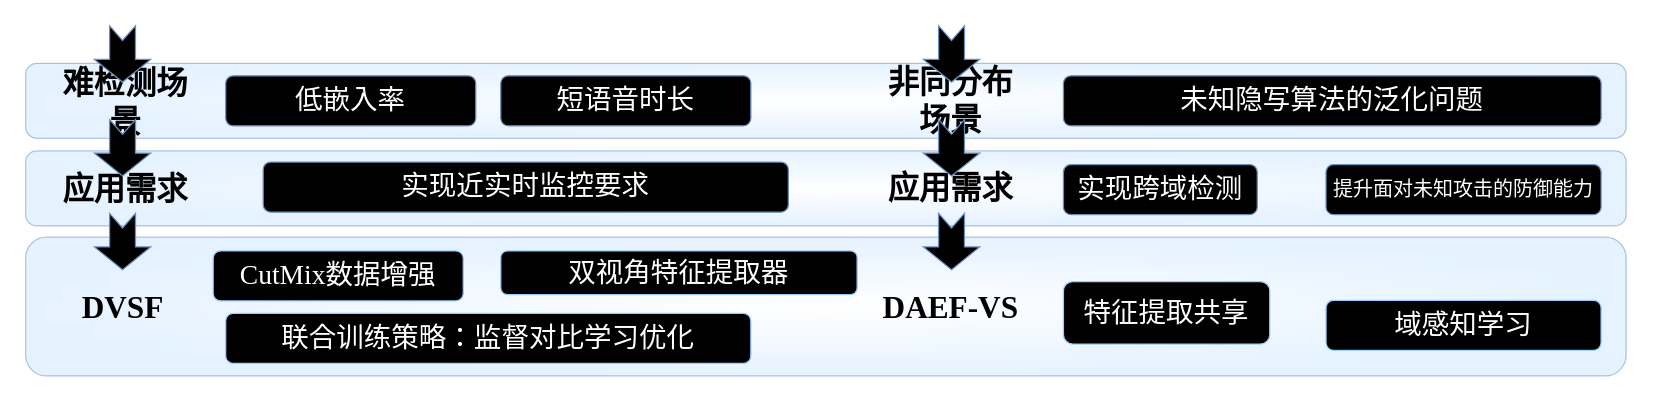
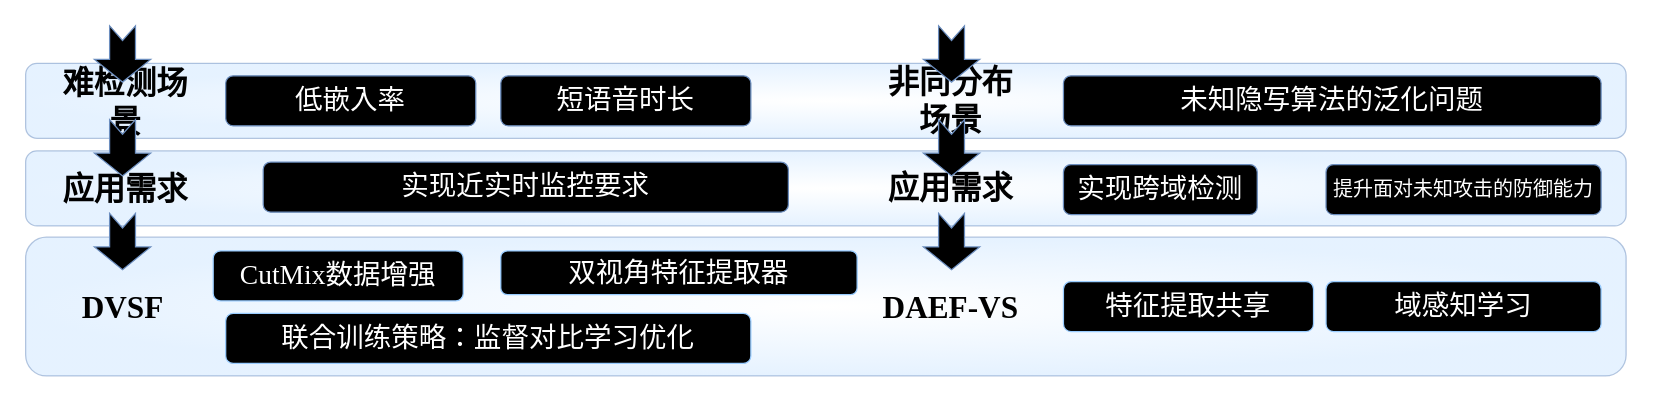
(1166, 313) -> (1188, 306)
(1463, 325) -> (1463, 306)
